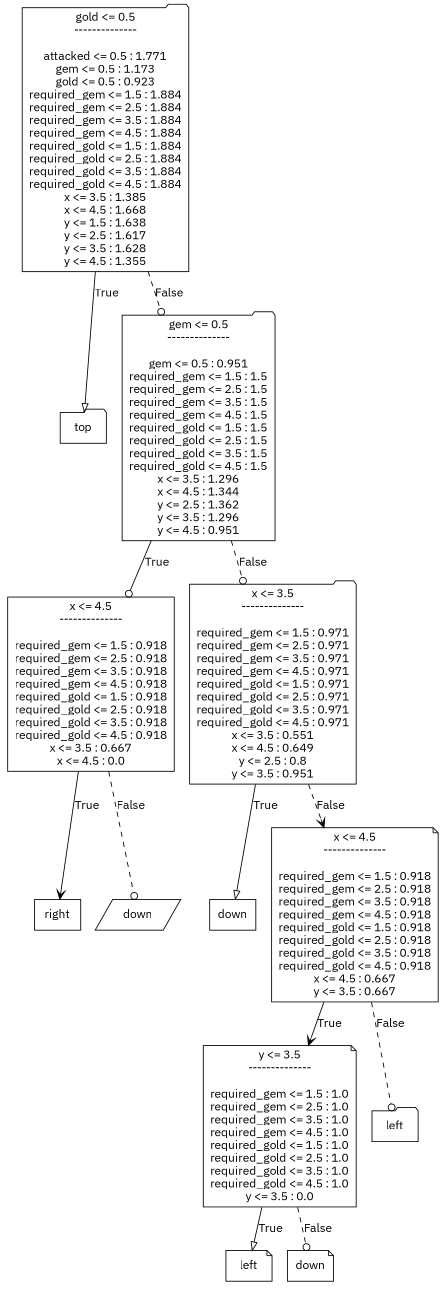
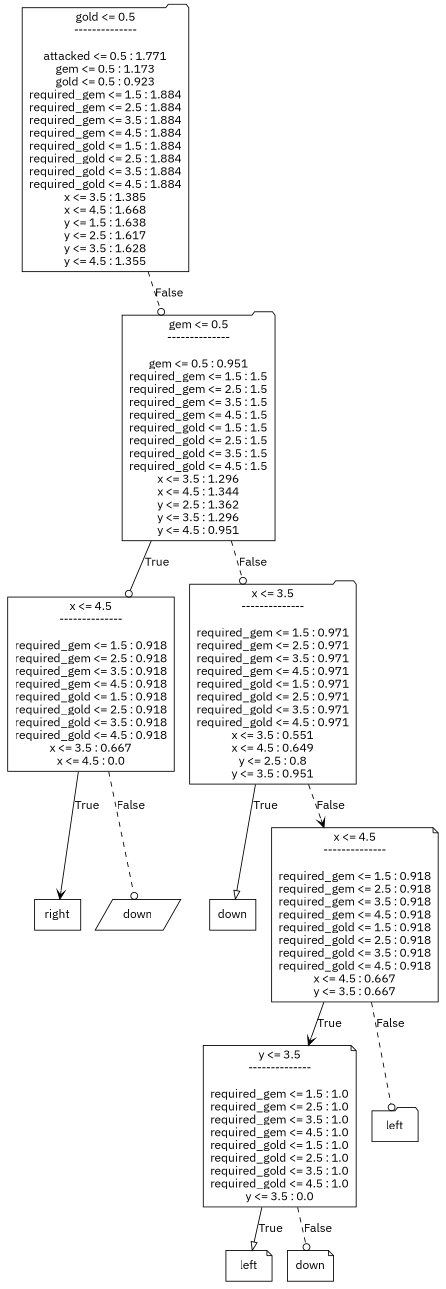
(83, 428) -> none
